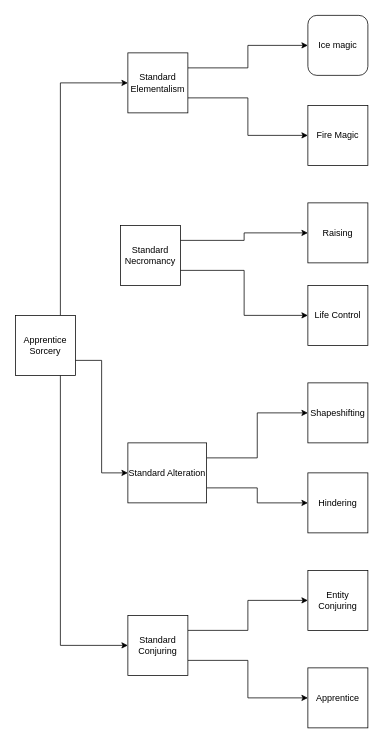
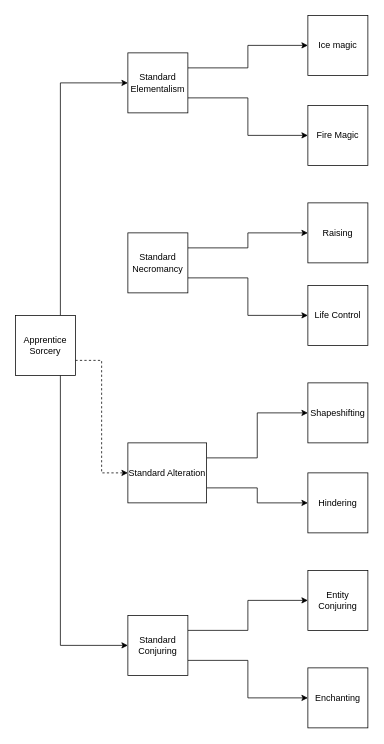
(338, 45) -> (338, 45)
(150, 255) -> (158, 263)
(102, 414) -> (102, 414)
(338, 698) -> (338, 698)
